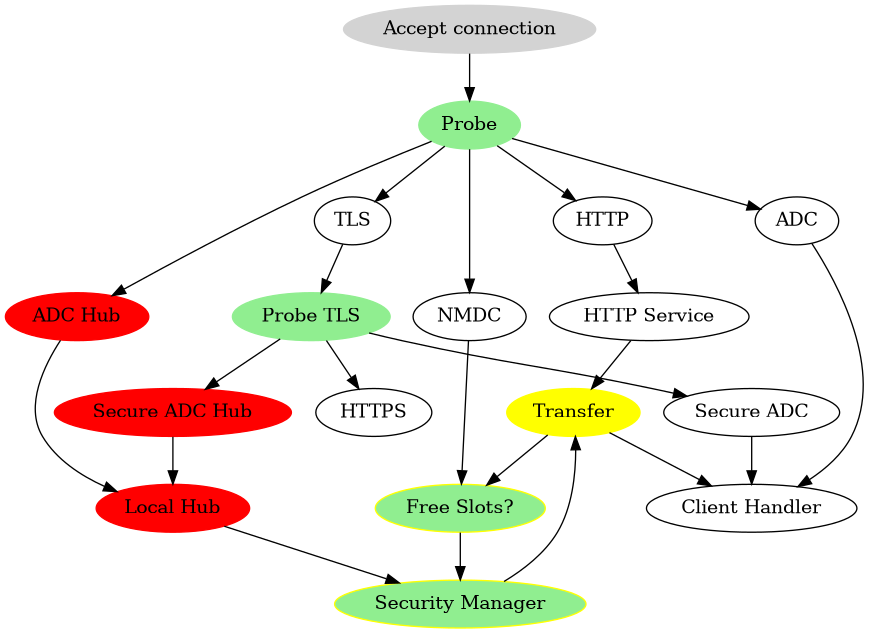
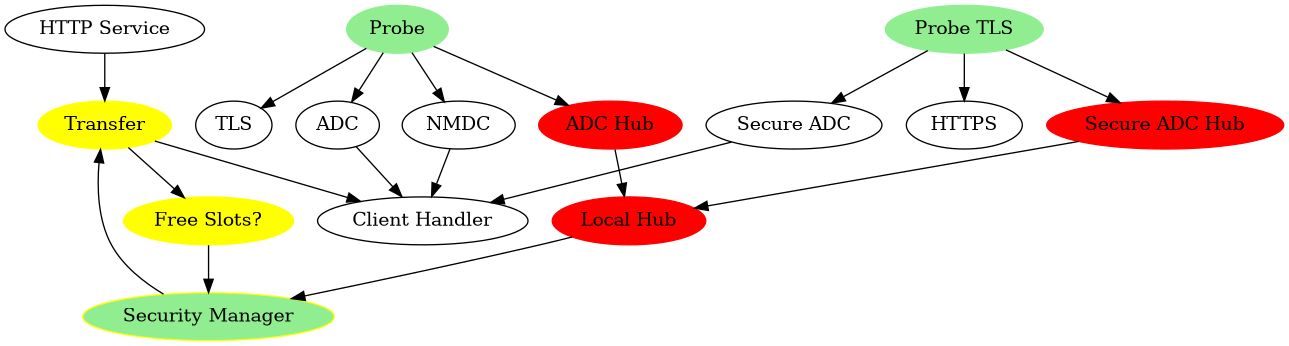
(470, 29) -> none
(603, 221) -> none
(335, 262) -> none
(465, 406) -> (443, 166)
(460, 508) -> (209, 221)
